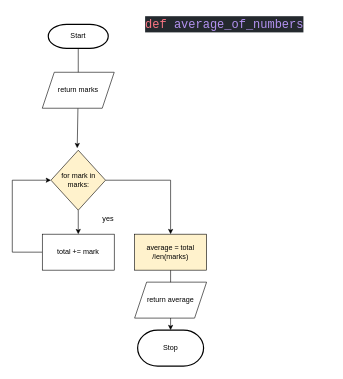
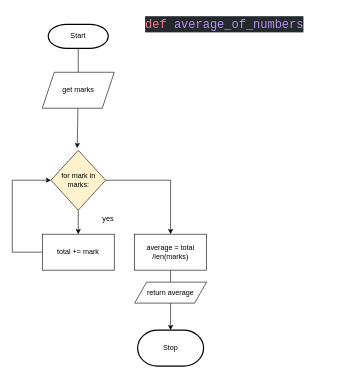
(78, 90) -> (78, 90)
(171, 252) -> (171, 252)
(171, 300) -> (171, 293)
